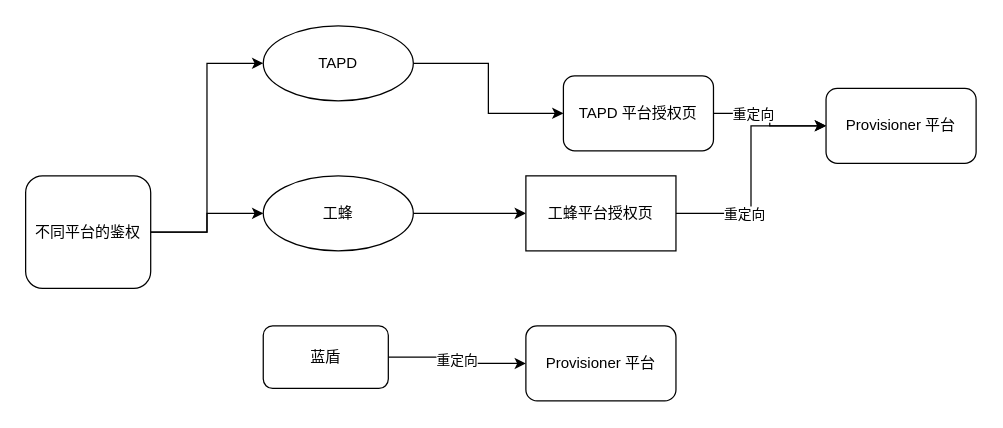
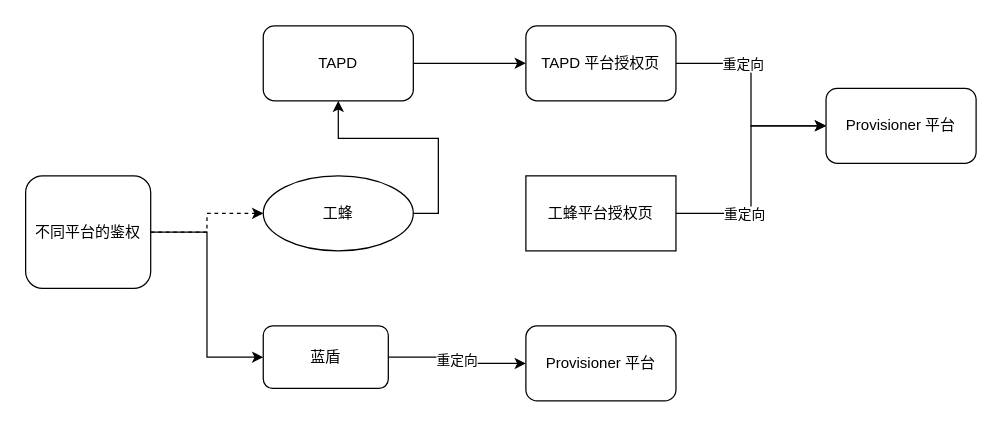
(338, 63) -> (338, 63)
(207, 113) -> none
(638, 113) -> (601, 63)
(230, 213) -> (230, 213)
(476, 213) -> (412, 138)
none -> (207, 318)
